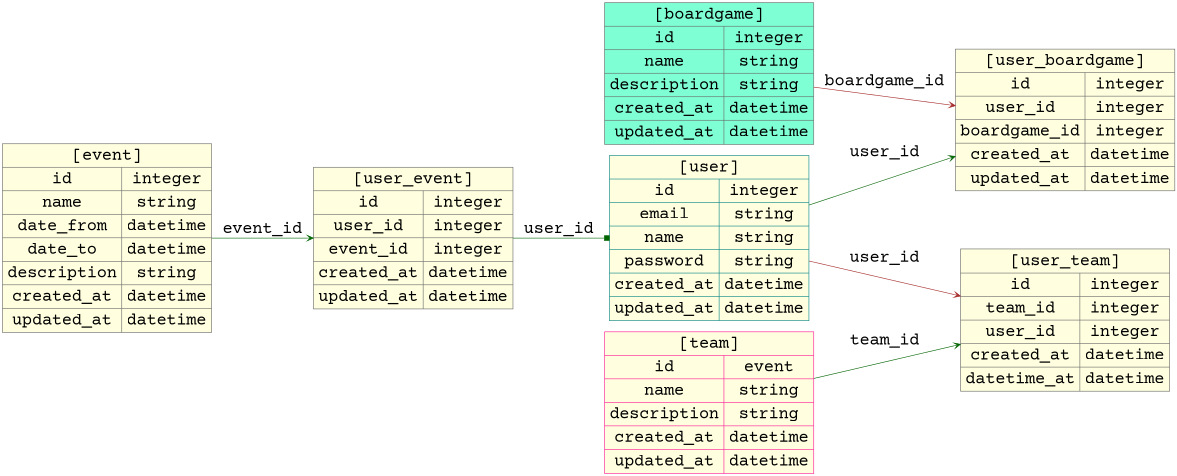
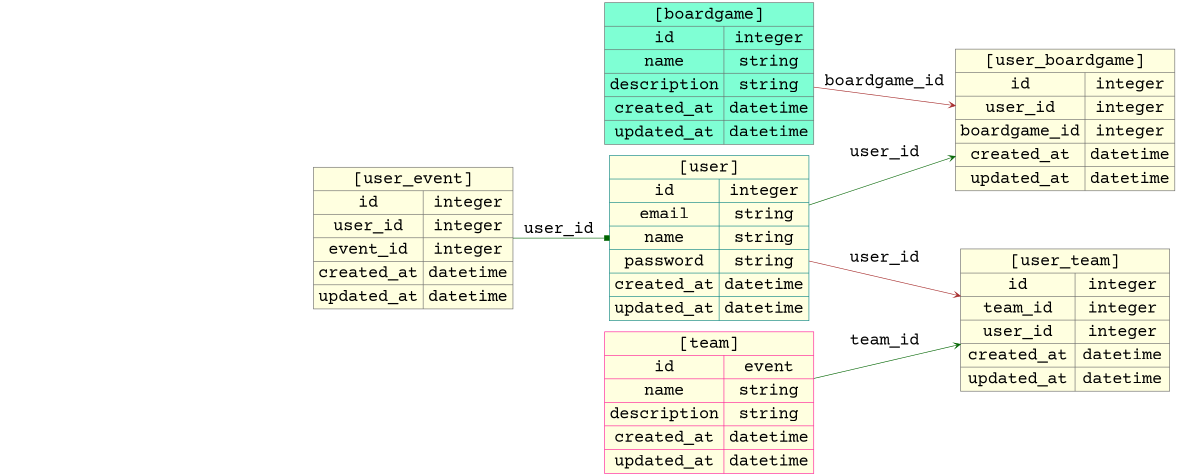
(107, 238) -> none
(1020, 378) -> (1018, 378)
